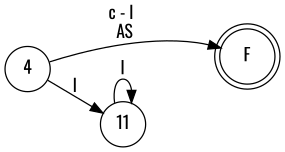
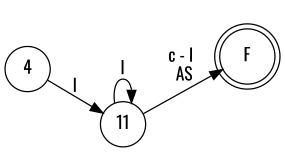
(128, 44) -> (177, 95)
